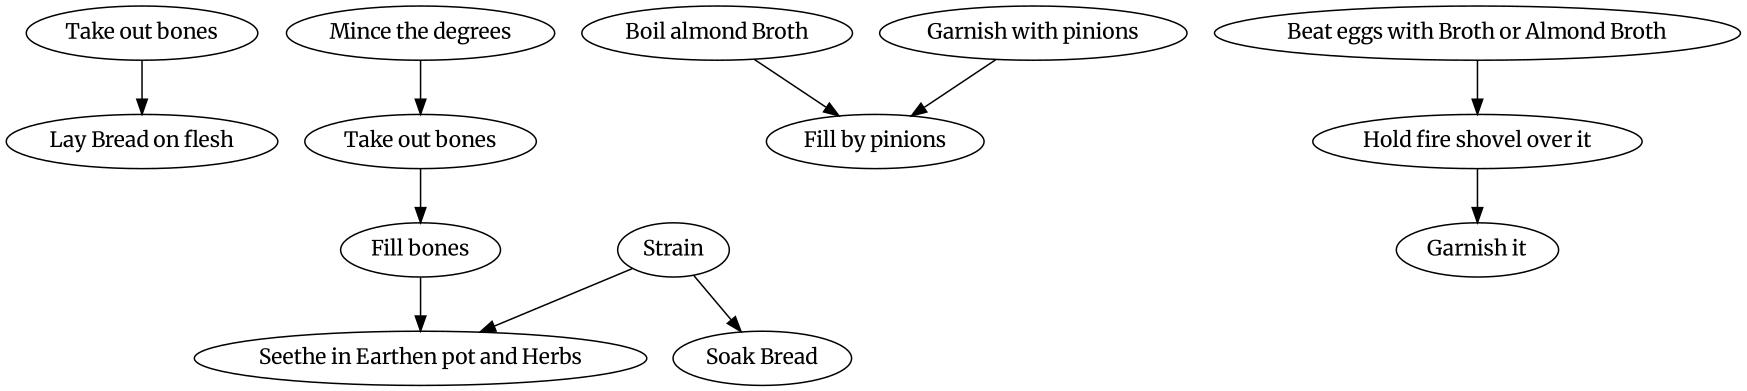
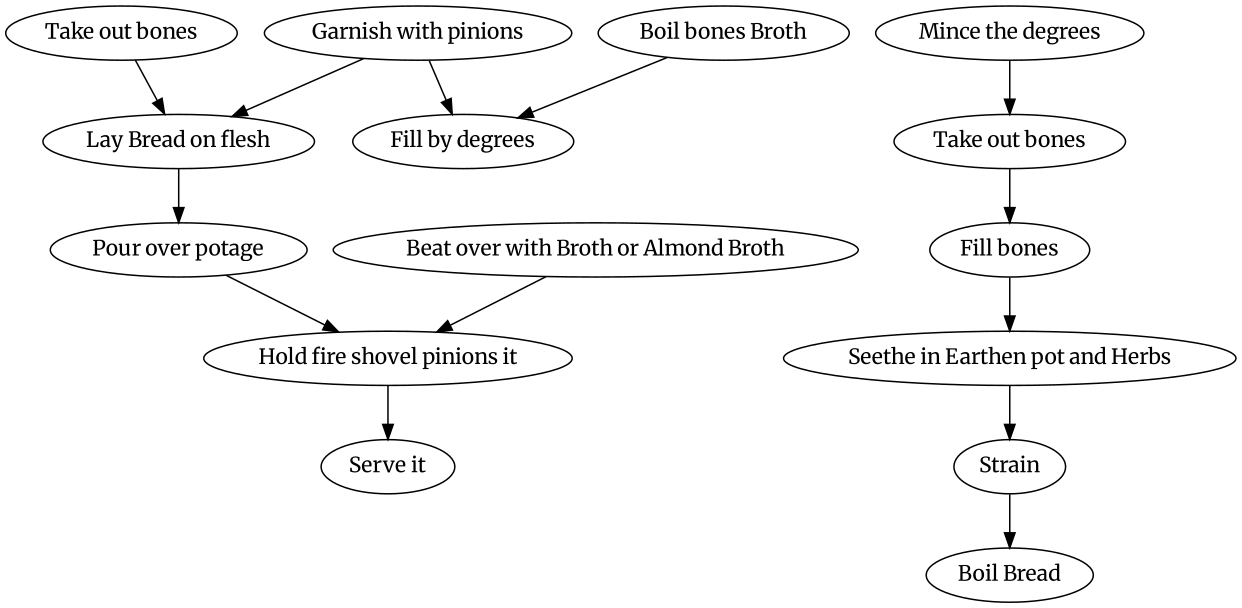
(717, 33) -> (724, 33)
(1477, 33) -> (596, 250)
none -> (305, 85)
(875, 142) -> (463, 142)
(1477, 142) -> (388, 358)
none -> (179, 250)
(1477, 250) -> (388, 467)
(563, 297) -> (1010, 405)
(762, 358) -> (1010, 575)
